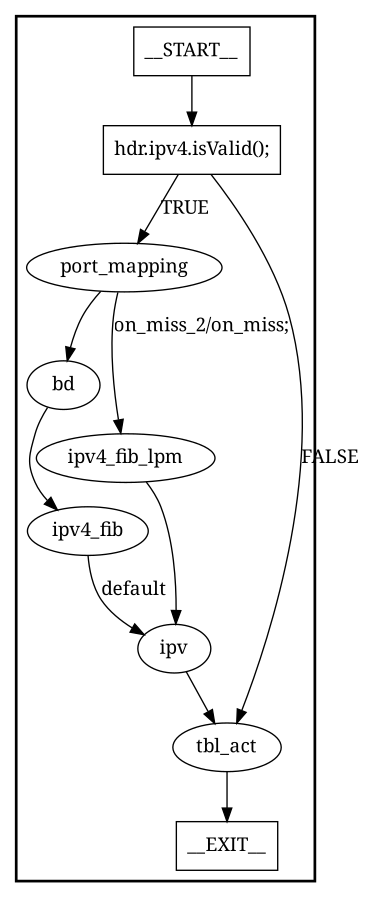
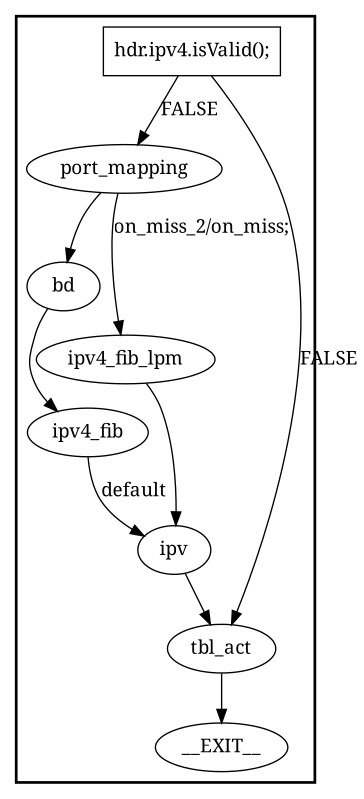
(192, 51) -> none
(186, 209) -> (190, 110)
(227, 846) -> (222, 747)
